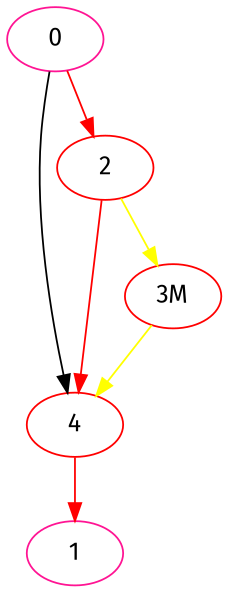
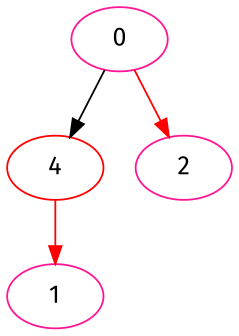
(105, 168) -> (184, 168)
(91, 287) -> none
(173, 296) -> none
